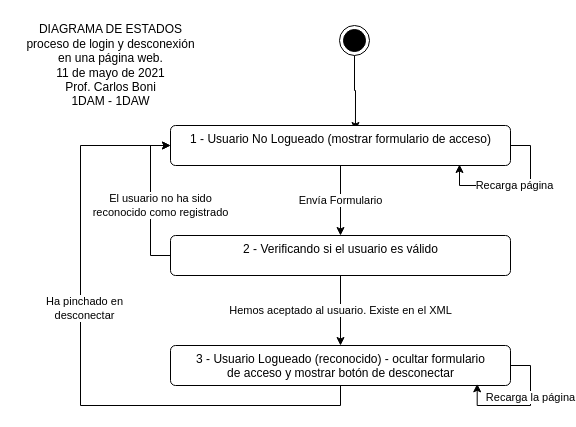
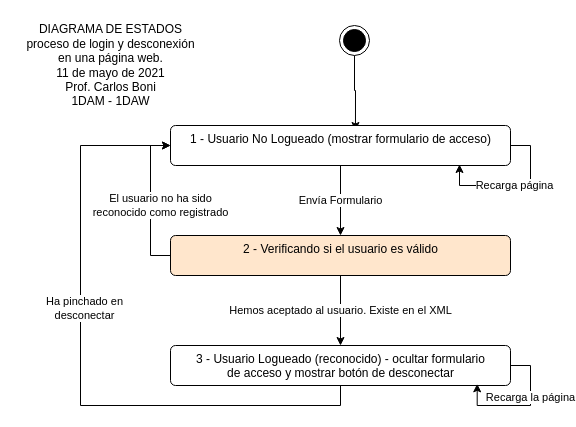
(341, 256) -> (341, 256)
